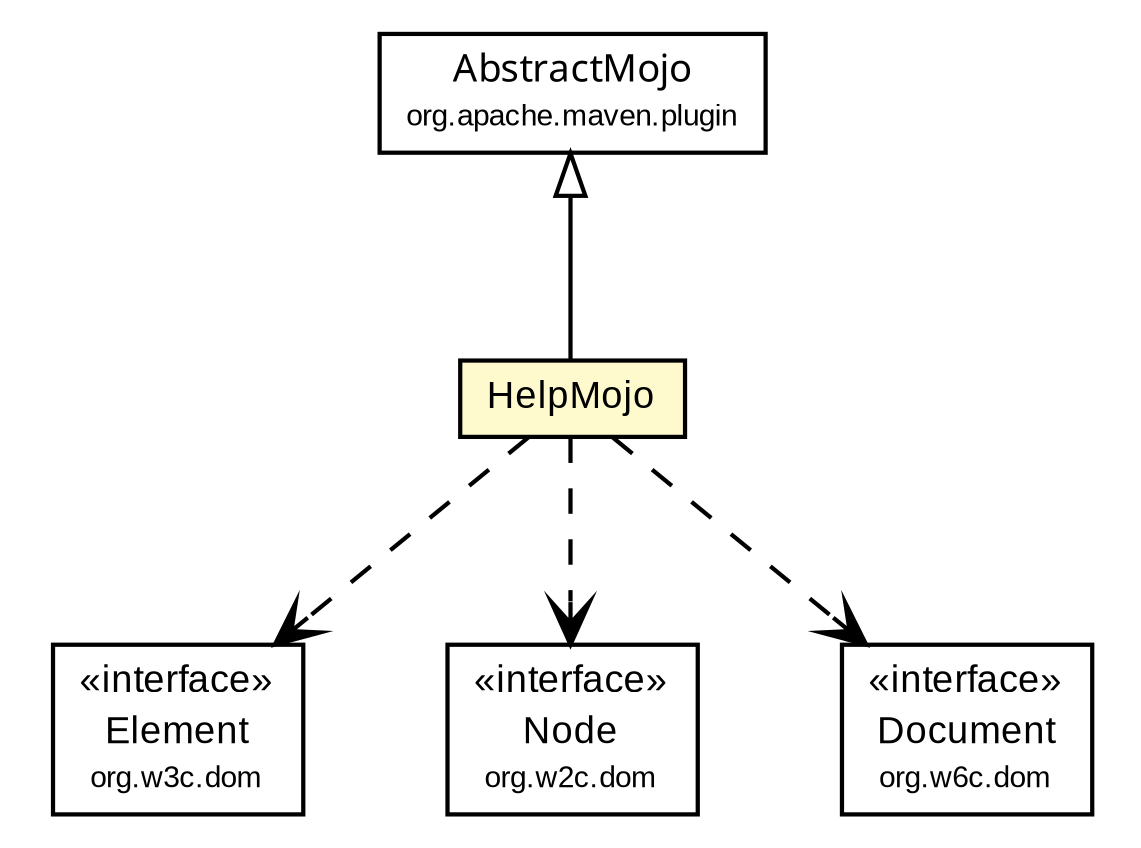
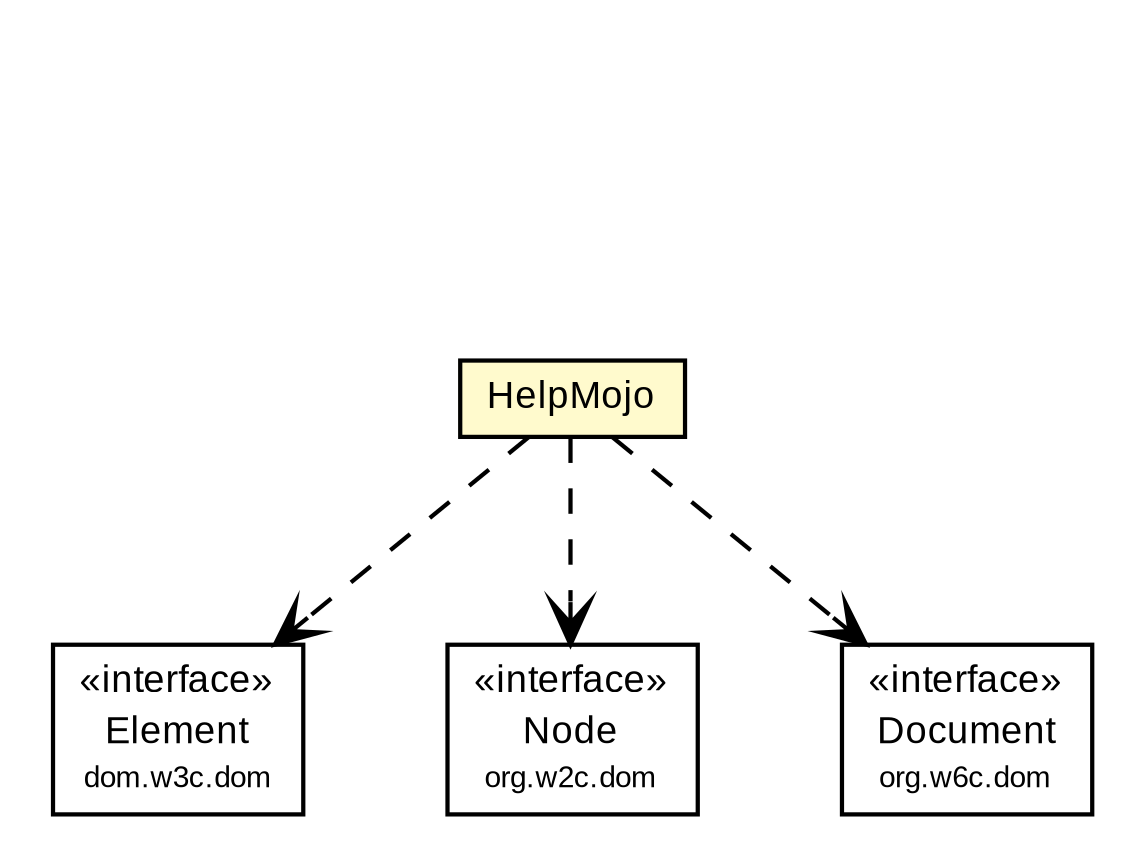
(571, 93) -> none
(178, 778) -> (178, 778)
